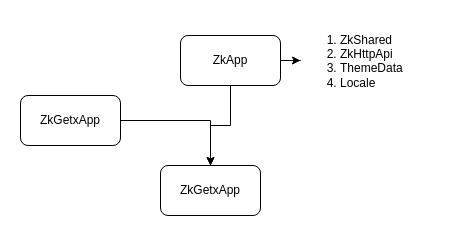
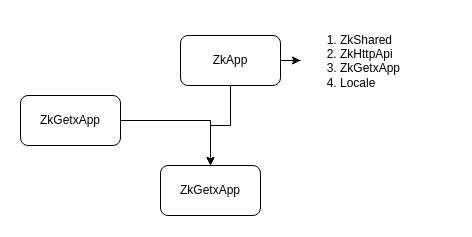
(331, 61) -> (331, 61)
